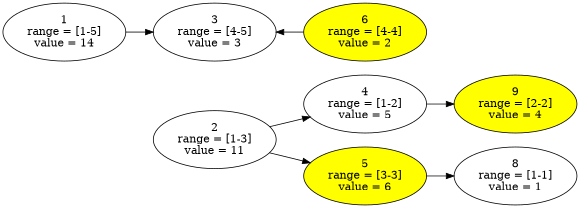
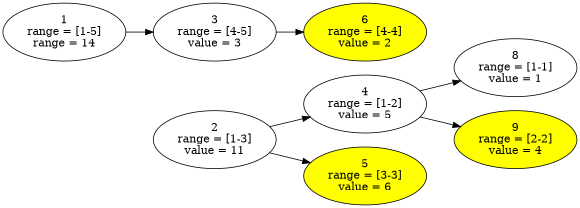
(64, 32) -> (64, 32)
(294, 32) -> (286, 32)
(436, 176) -> (436, 87)
